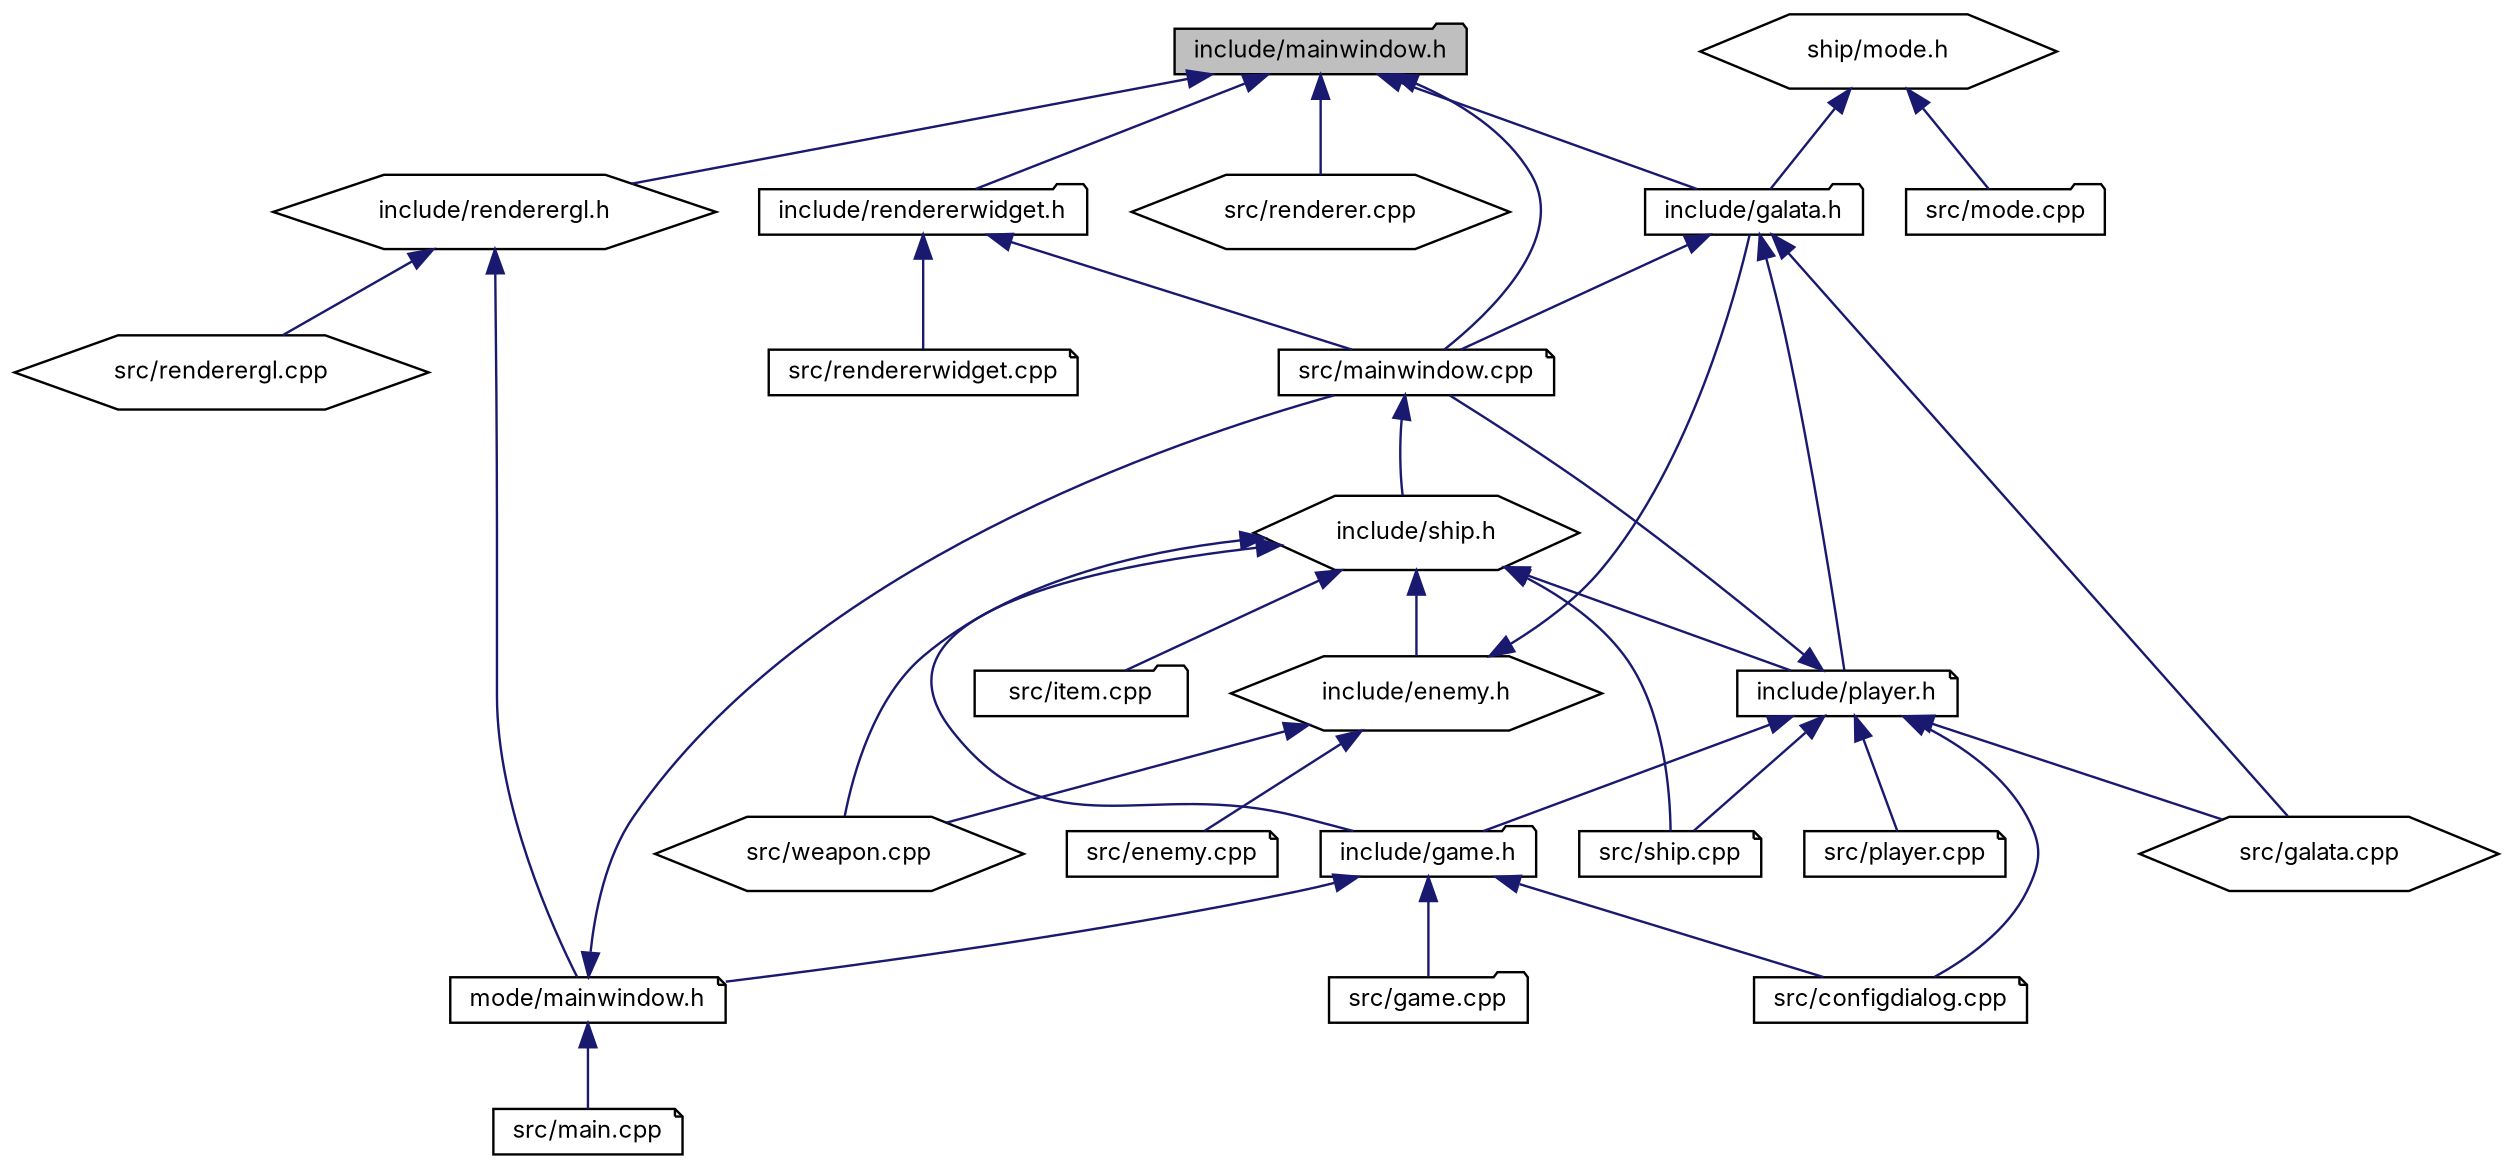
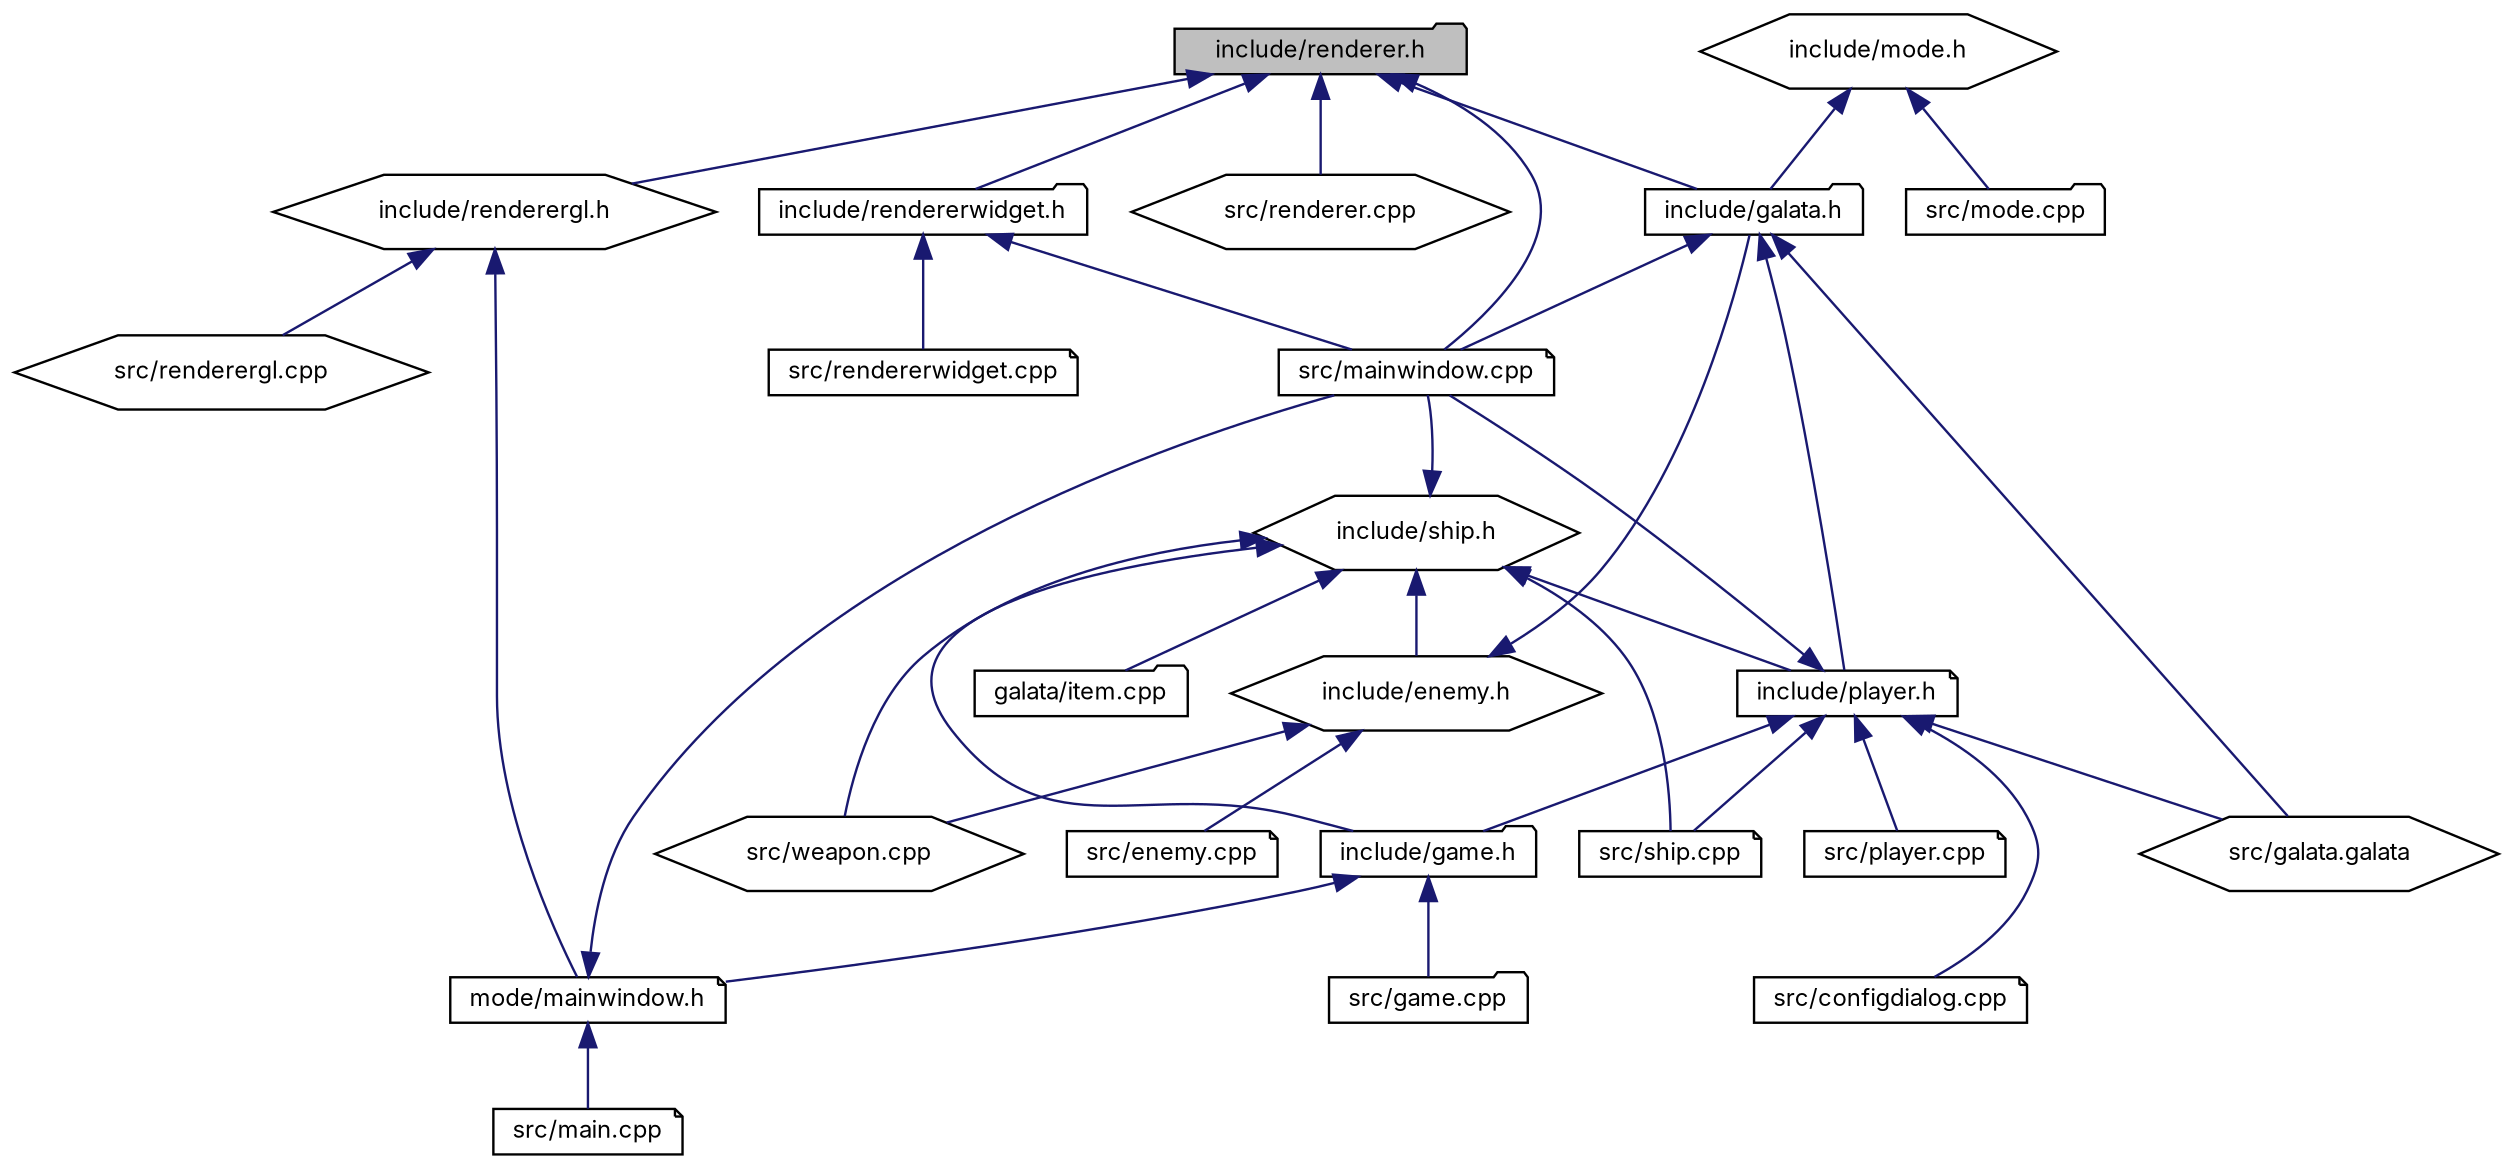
(1321, 51) -> (1321, 51)
(1879, 51) -> (1879, 51)
(1400, 457) -> (1432, 433)
(1081, 693) -> (1081, 693)
(2319, 854) -> (2319, 854)
(1671, 931) -> none
